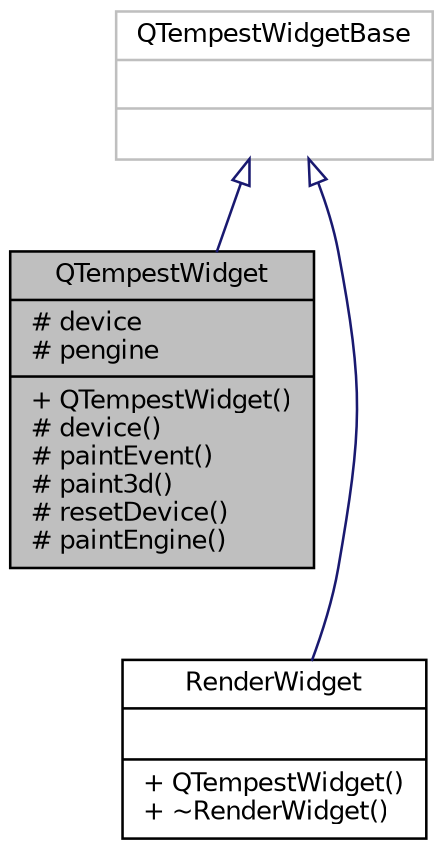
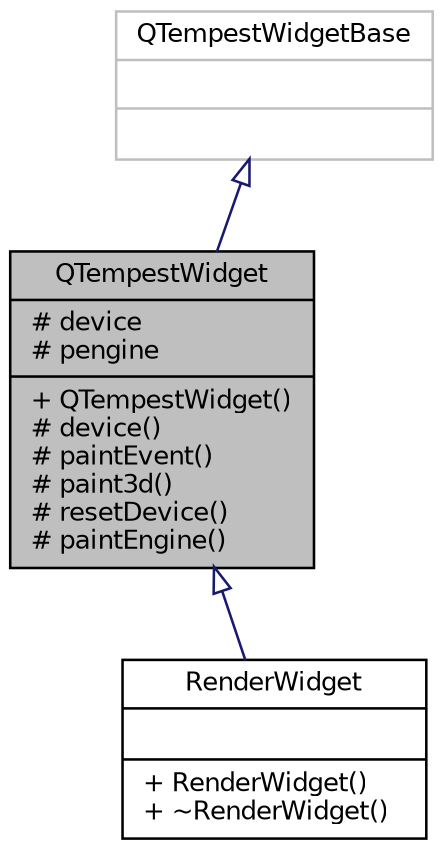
(357, 422) -> (234, 626)
(274, 784) -> (255, 784)
